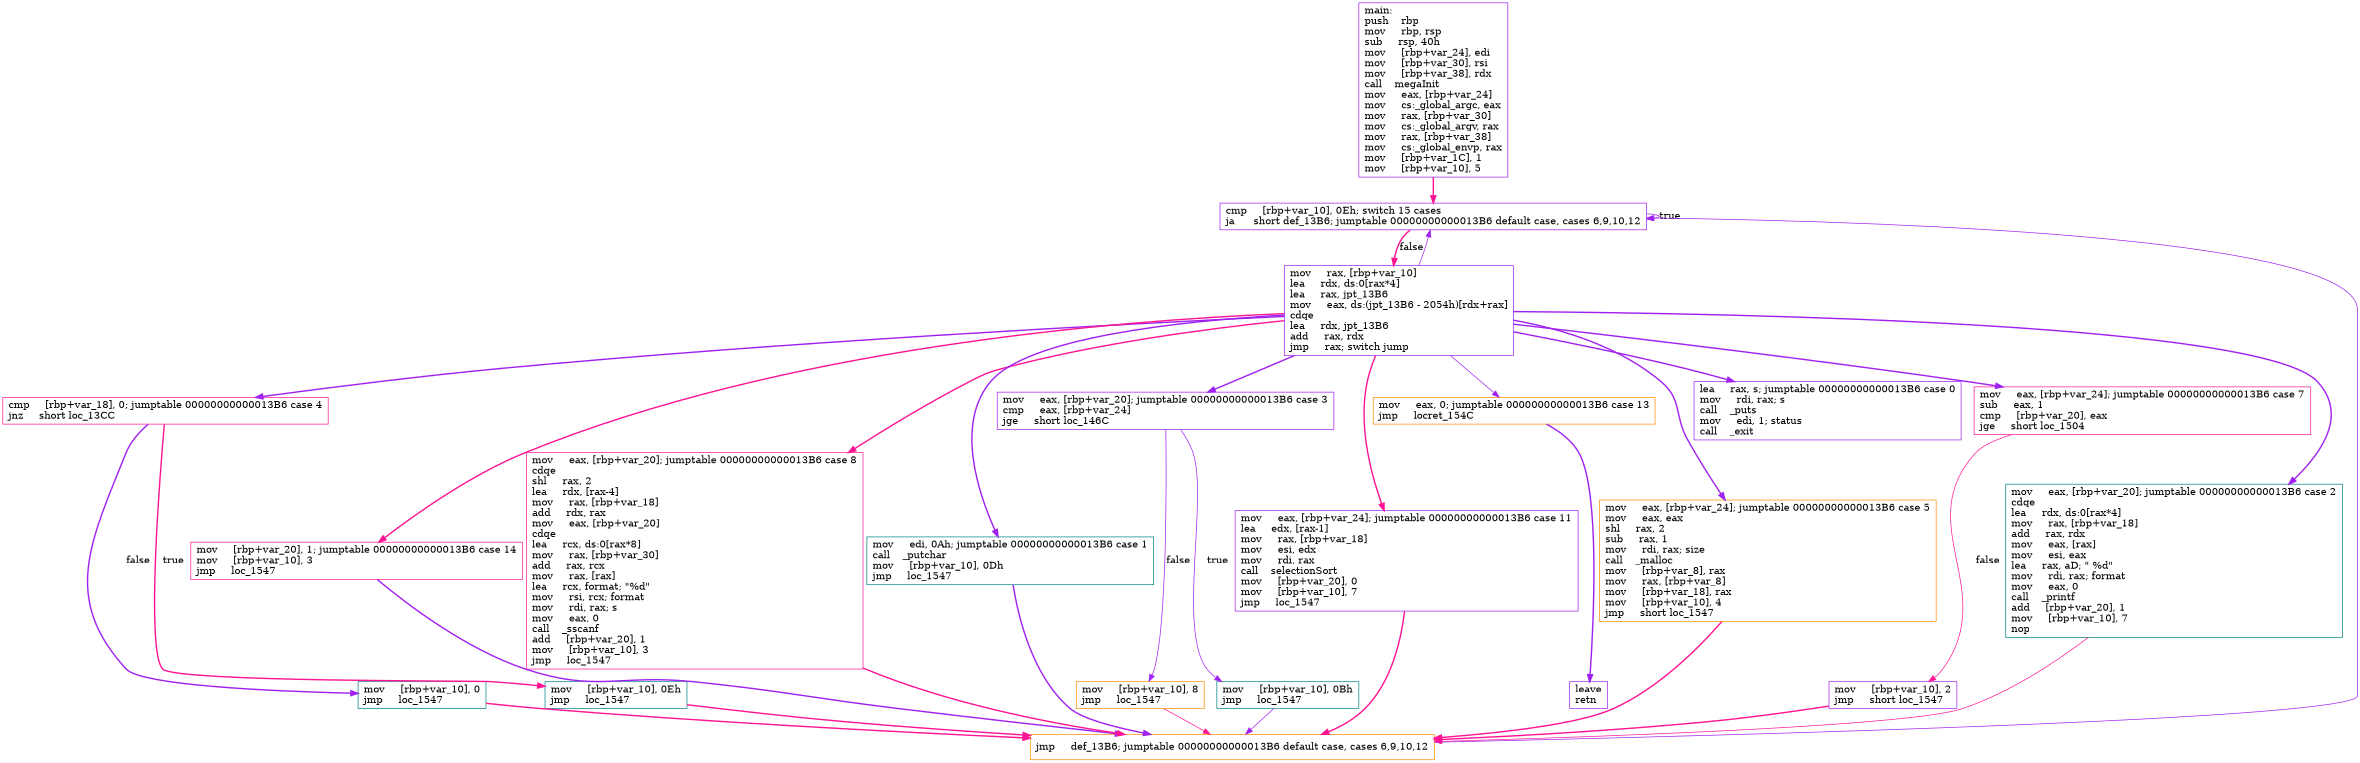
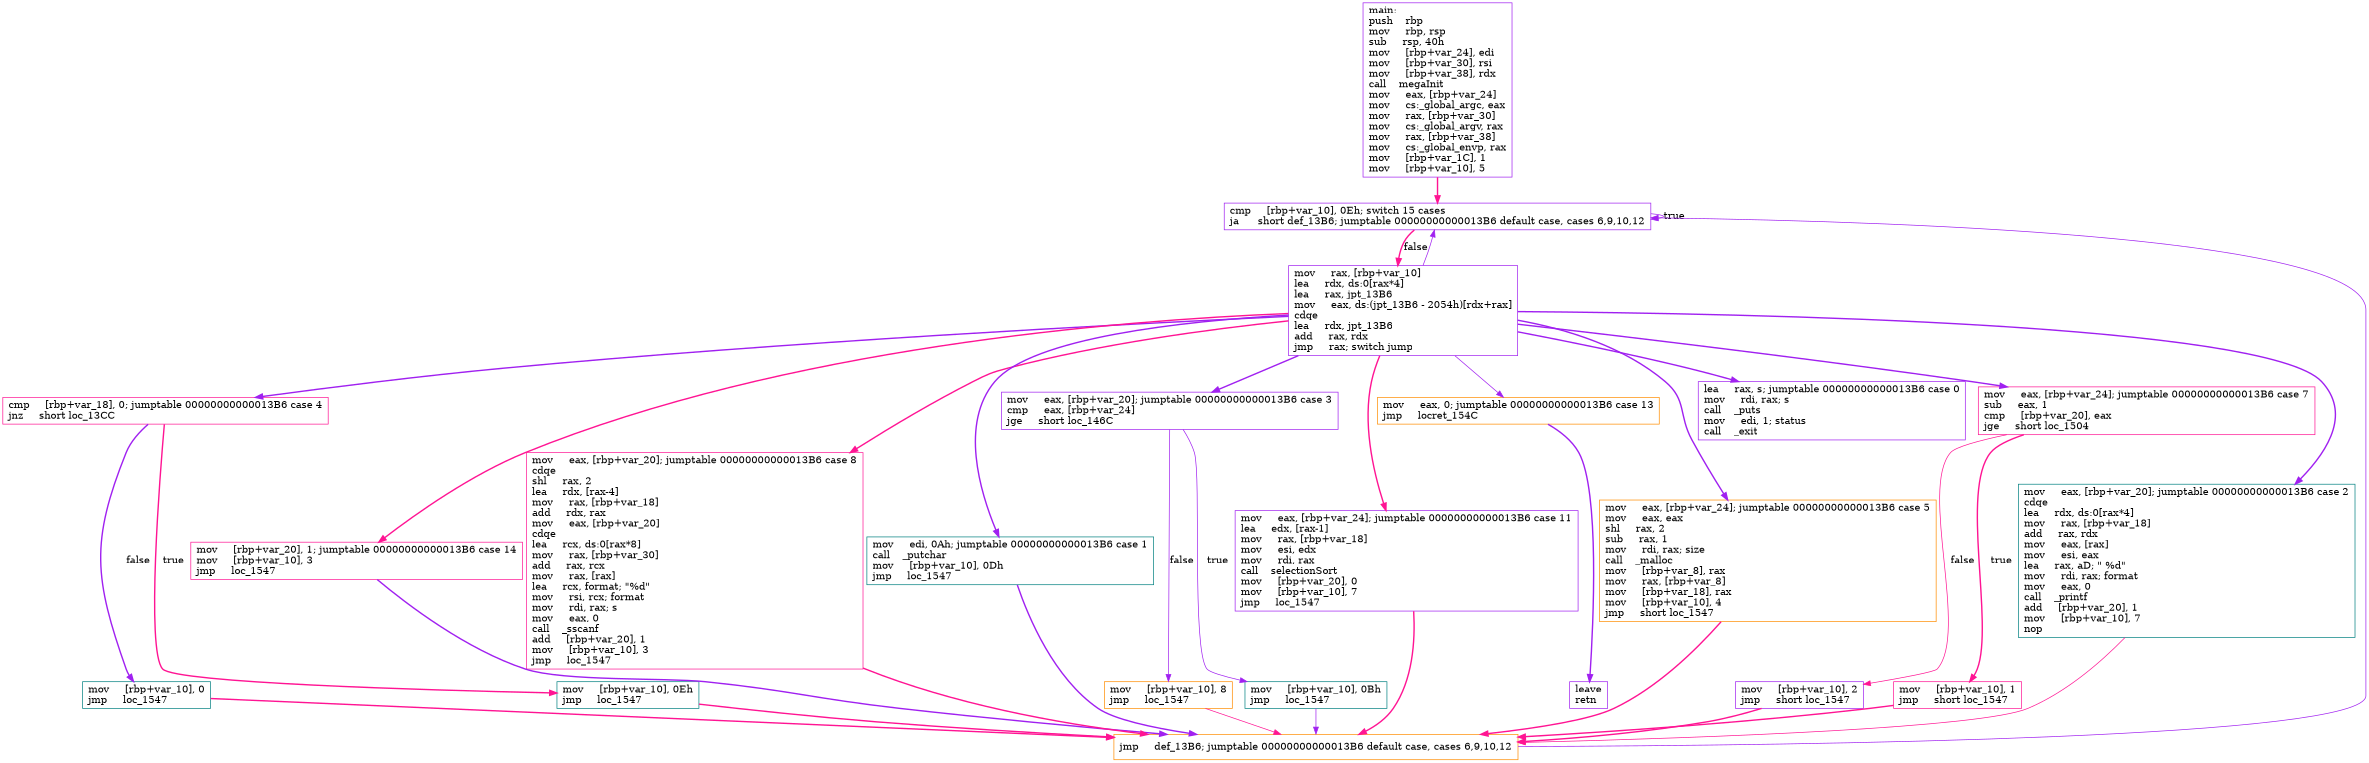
none -> (1958, 695)
